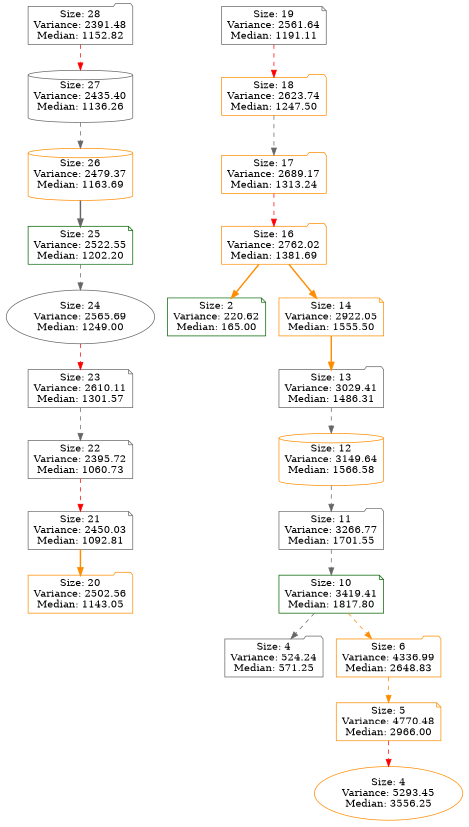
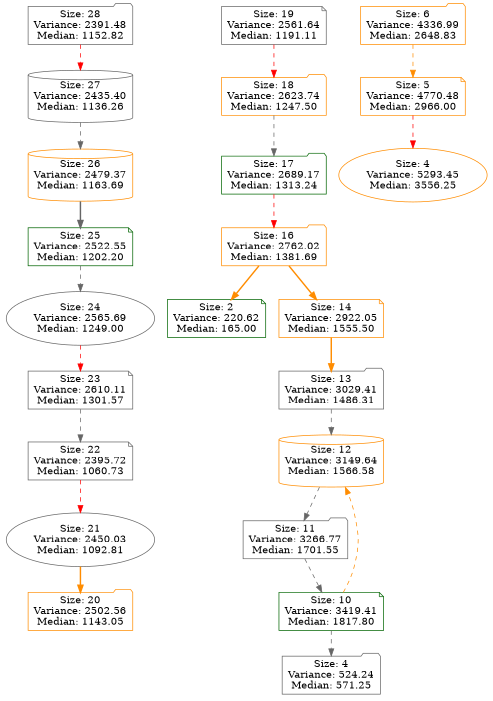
(274, 174) -> (274, 175)
(80, 530) -> (80, 540)
(357, 623) -> (358, 544)
